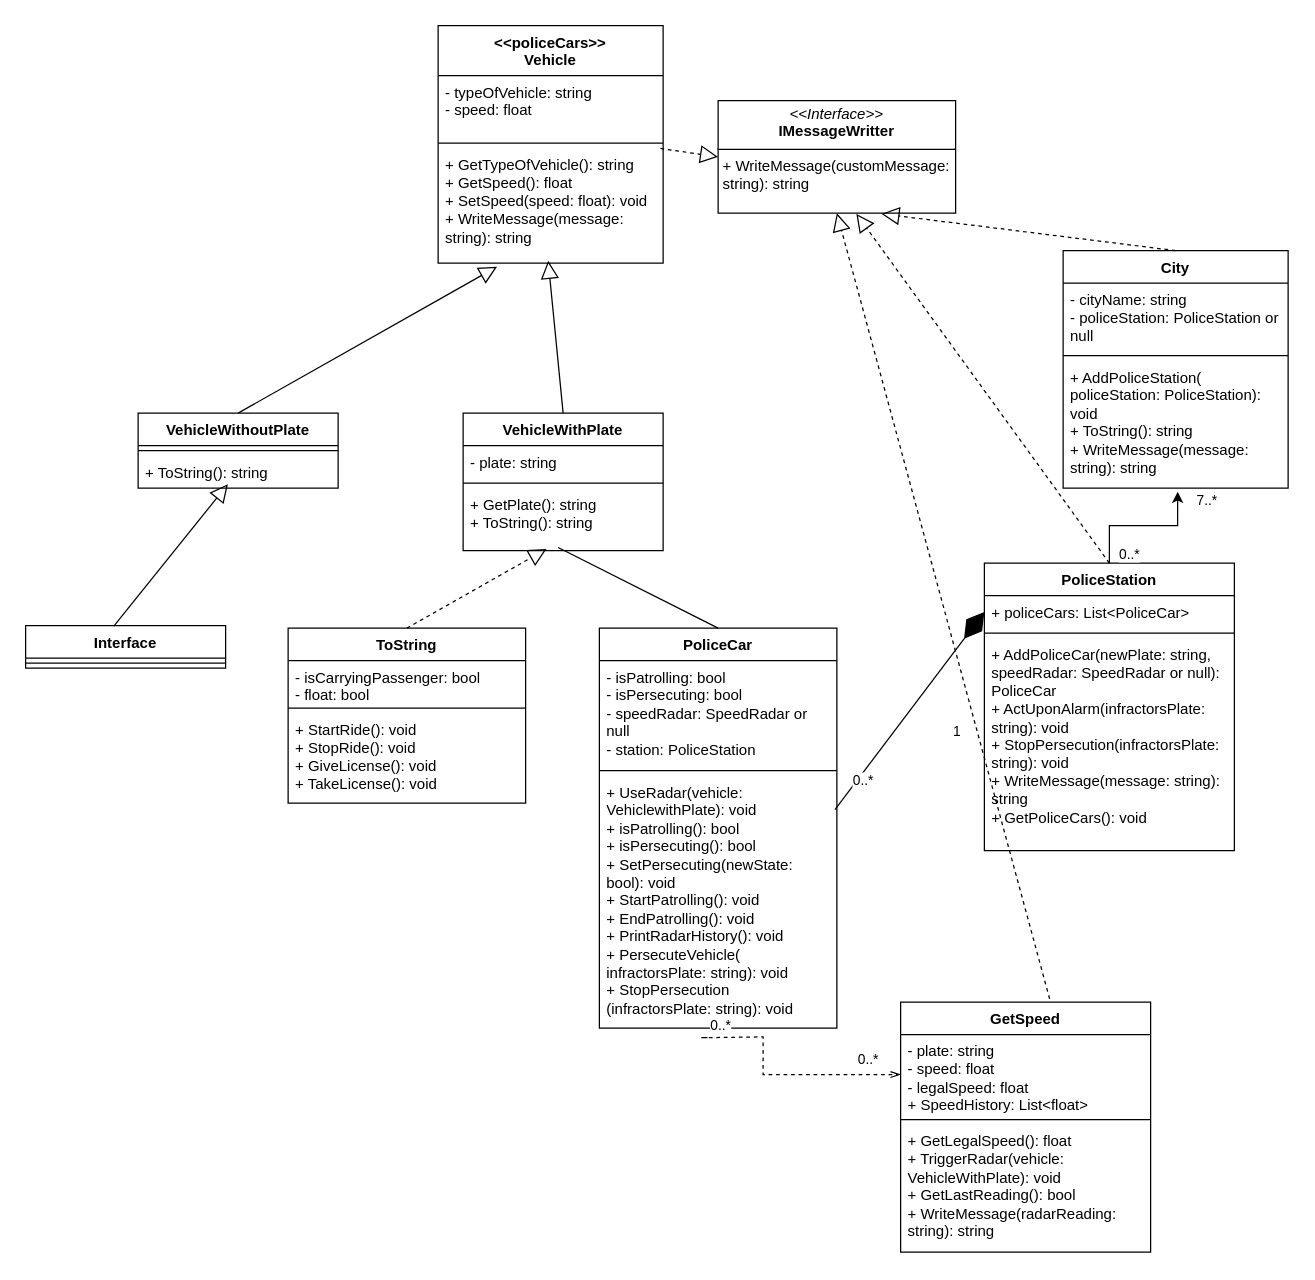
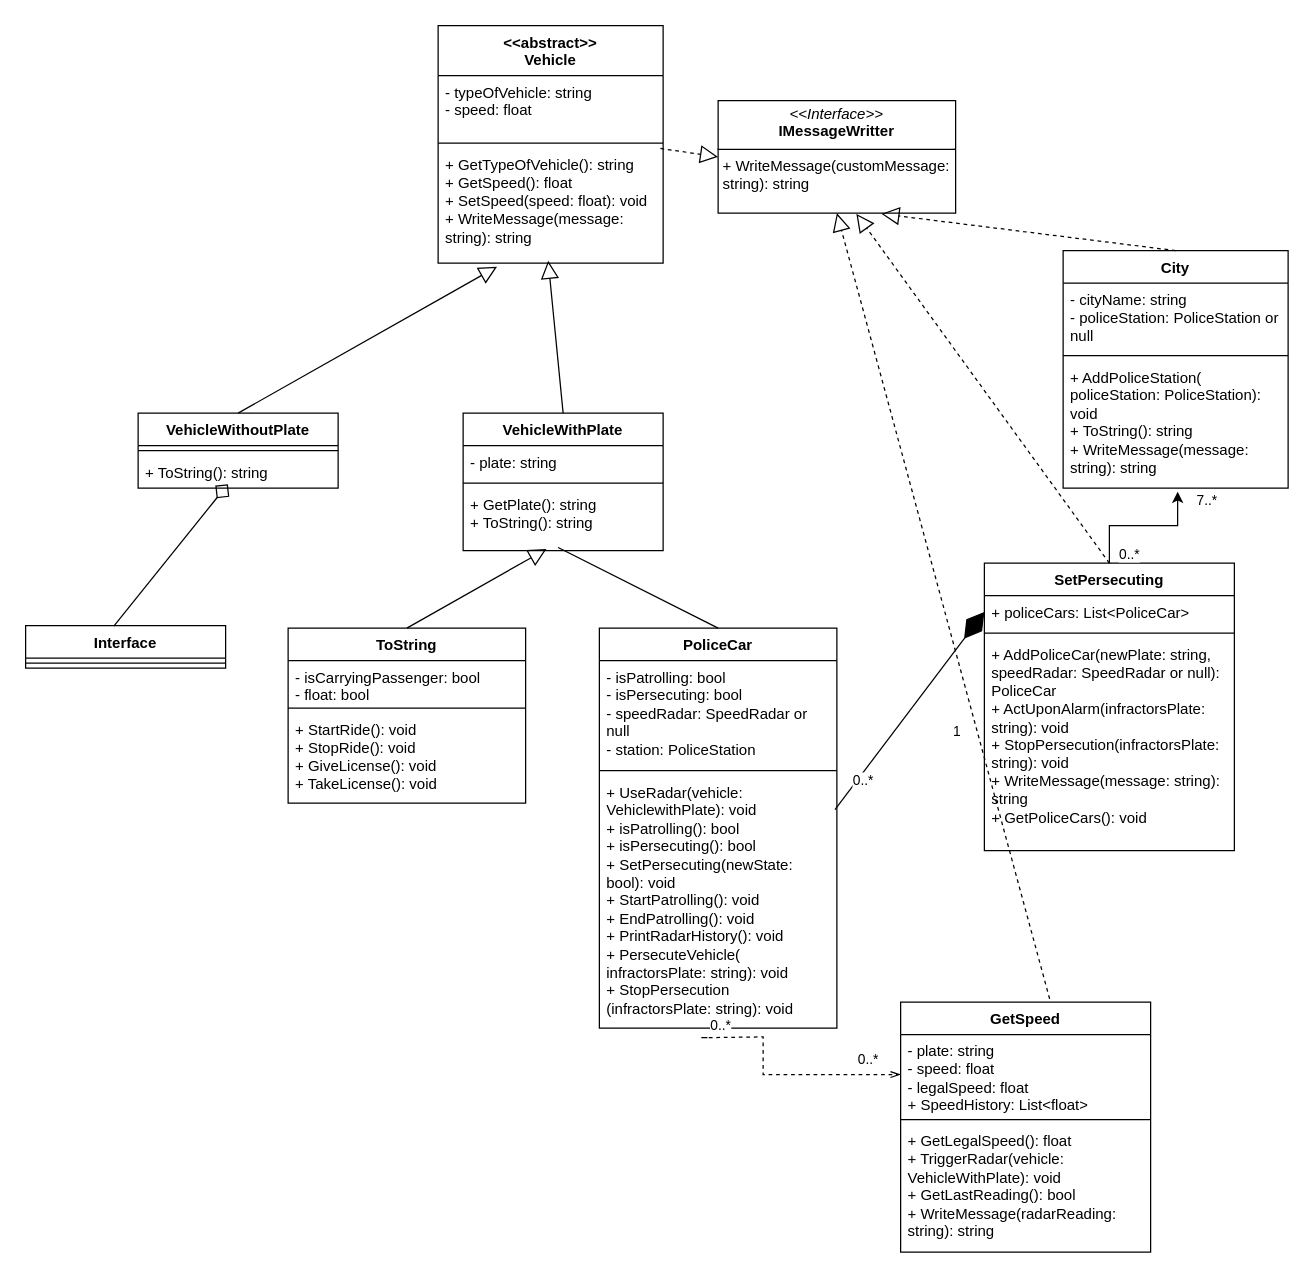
(551, 52) -> (551, 52)
(216, 499) -> (216, 499)
(1109, 581) -> (1109, 581)
(469, 593) -> (469, 593)
